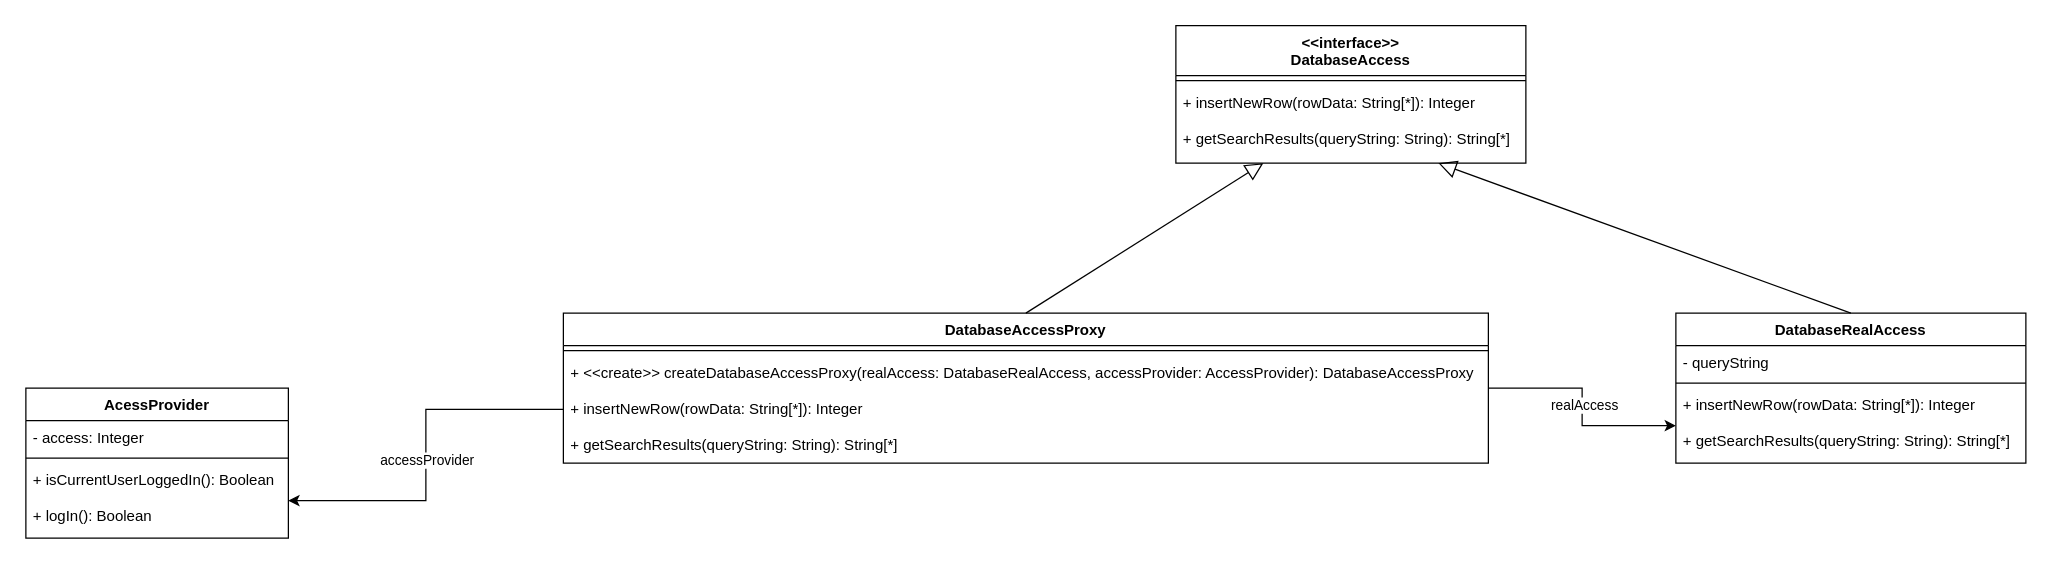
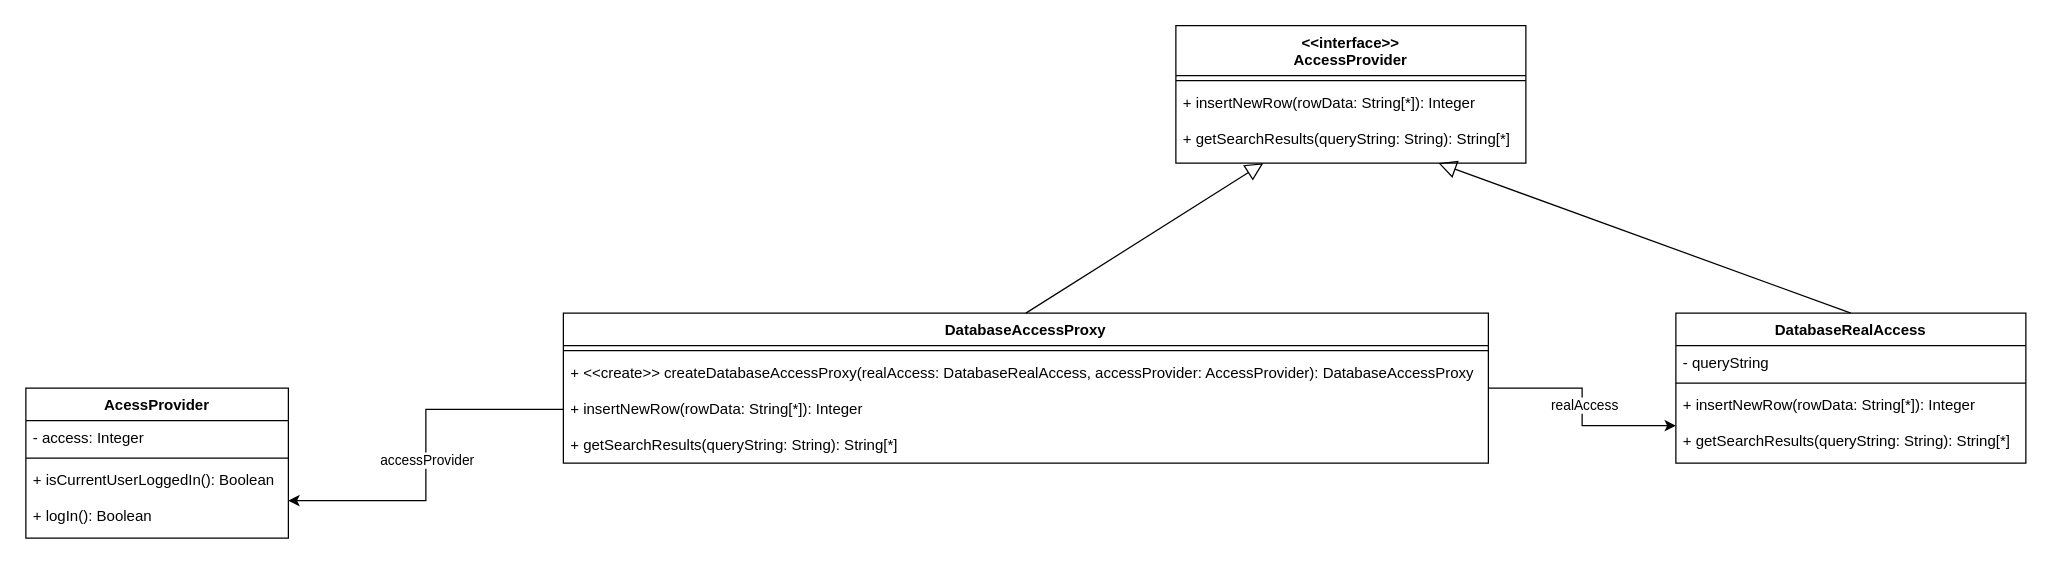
(1351, 52) -> (1351, 52)
